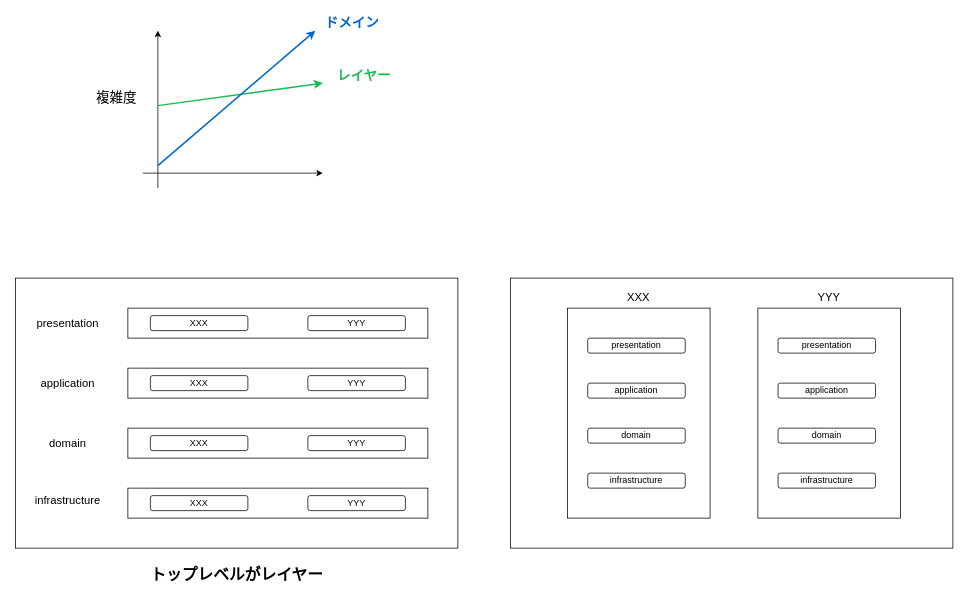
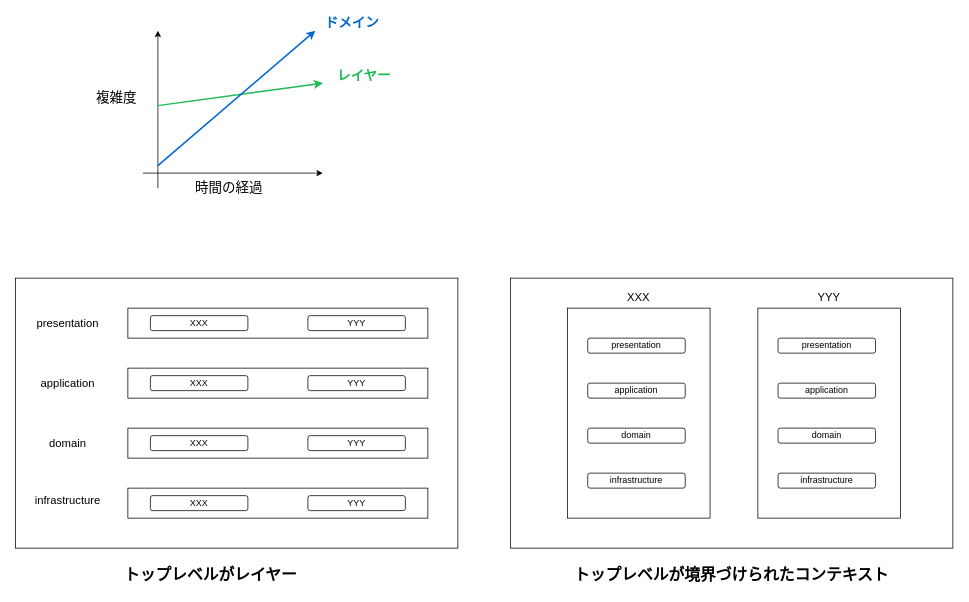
none -> (229, 188)
(237, 574) -> (210, 574)
none -> (732, 574)
